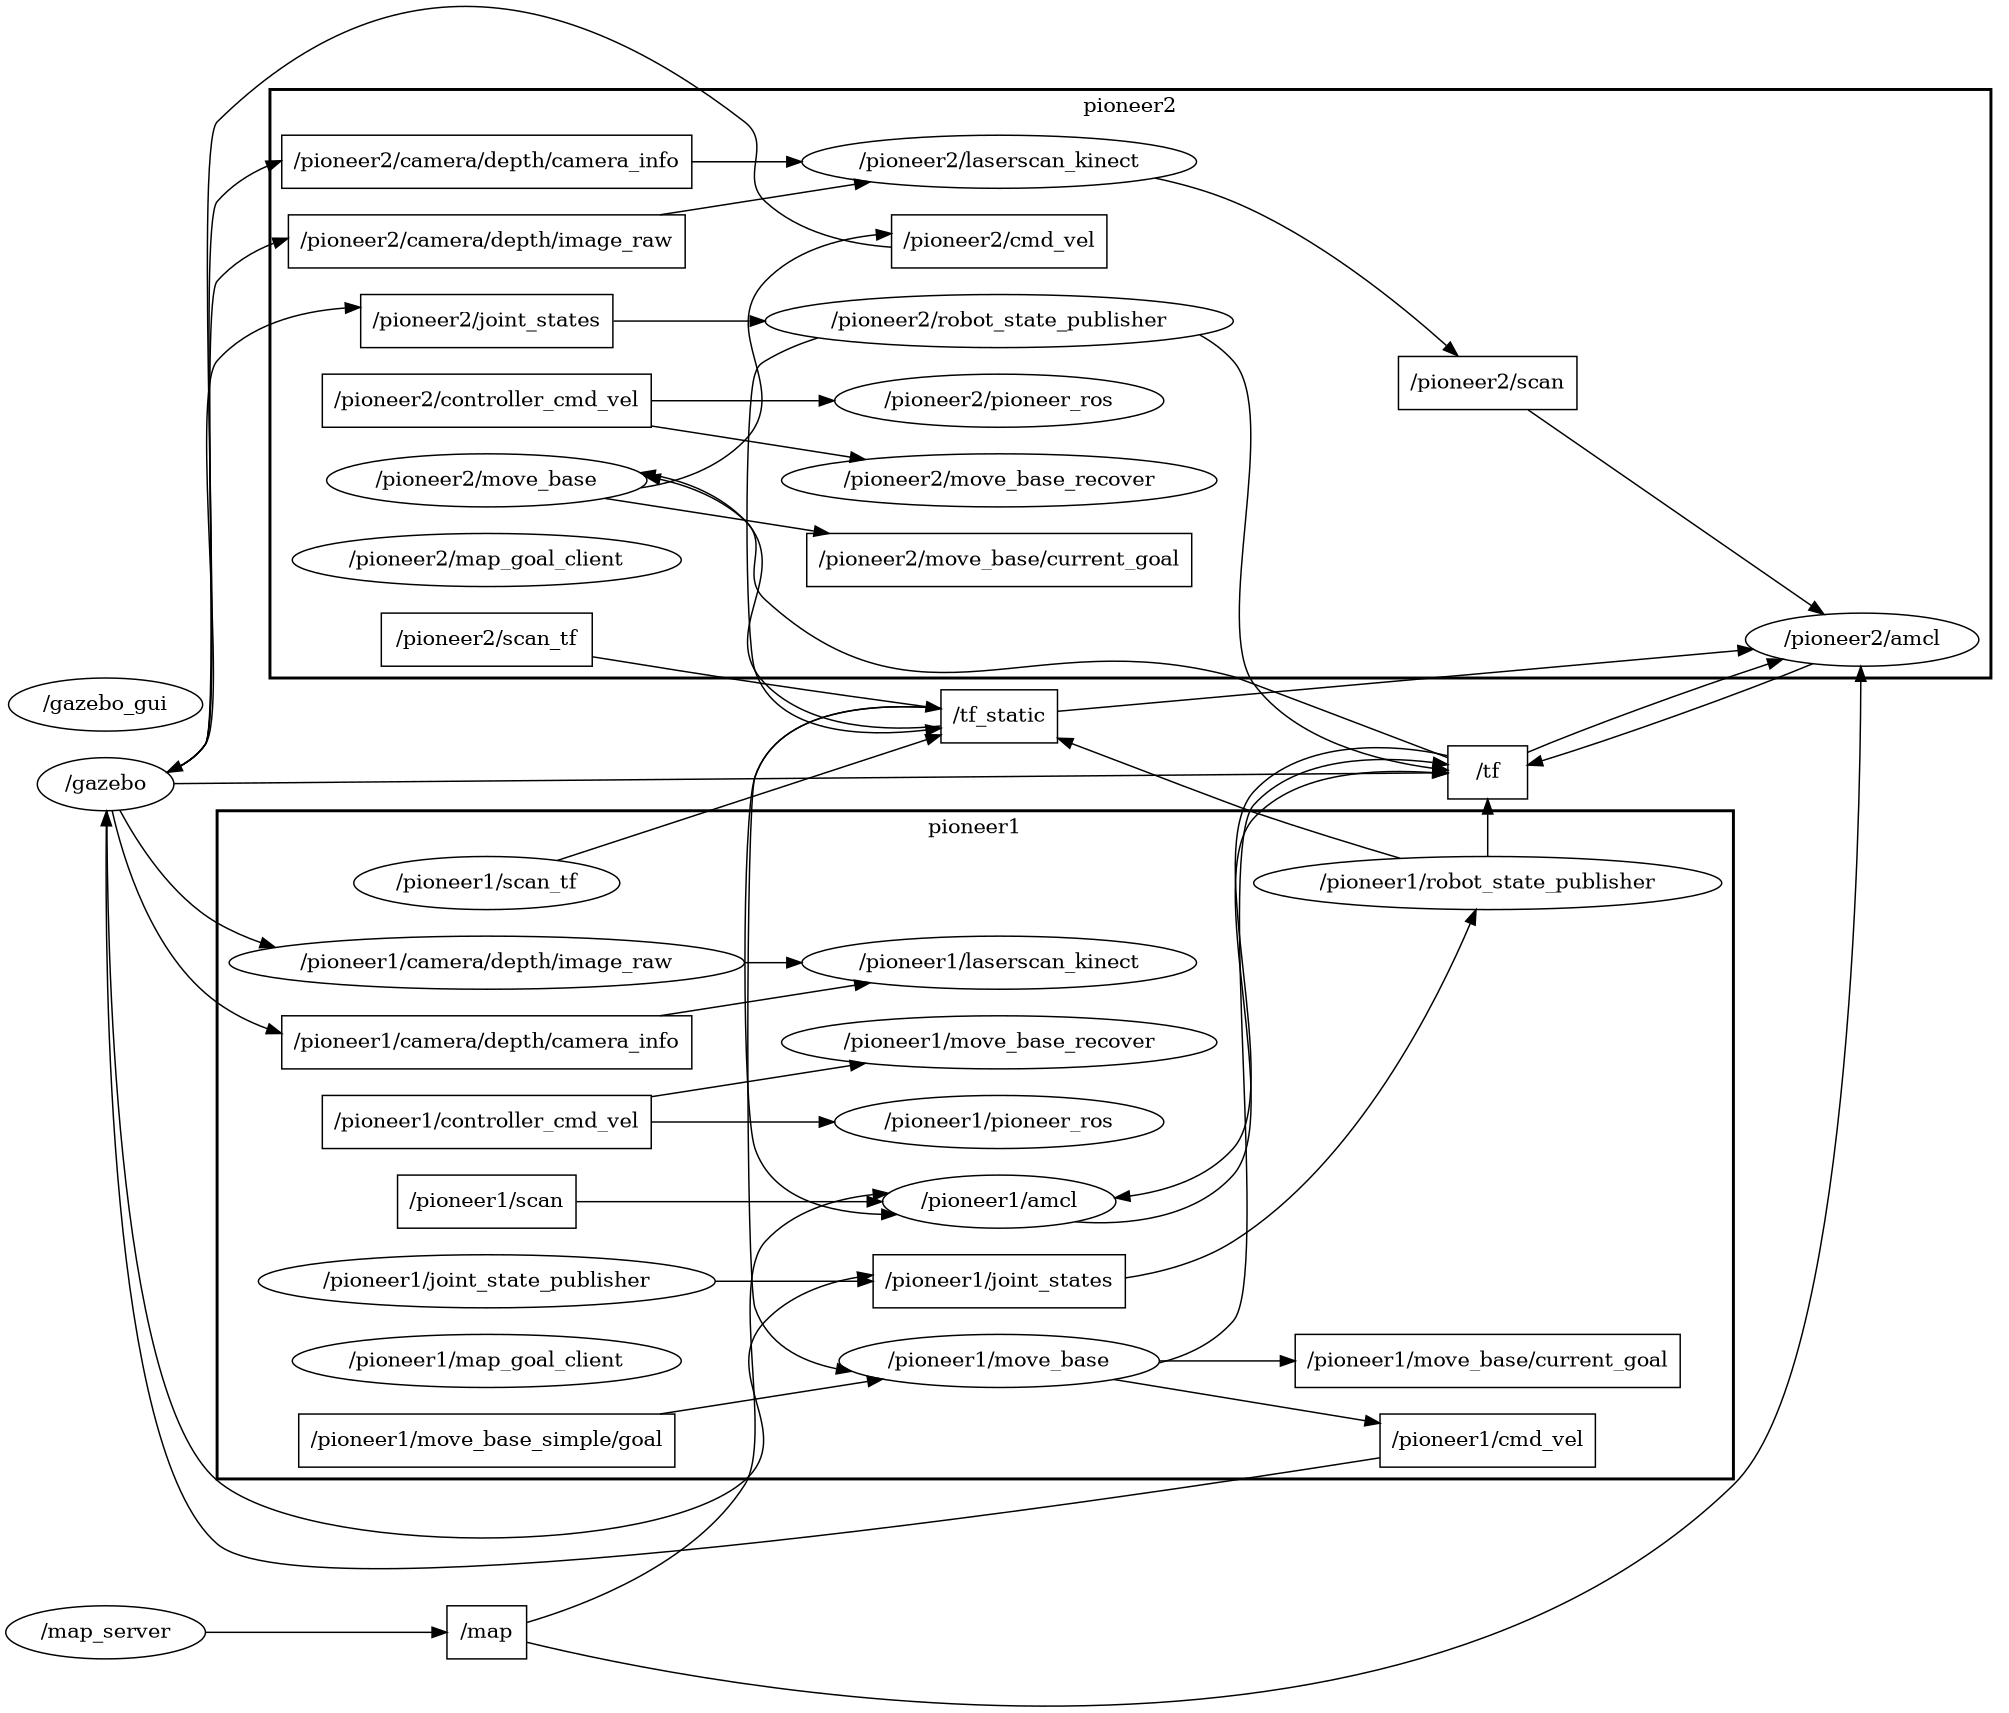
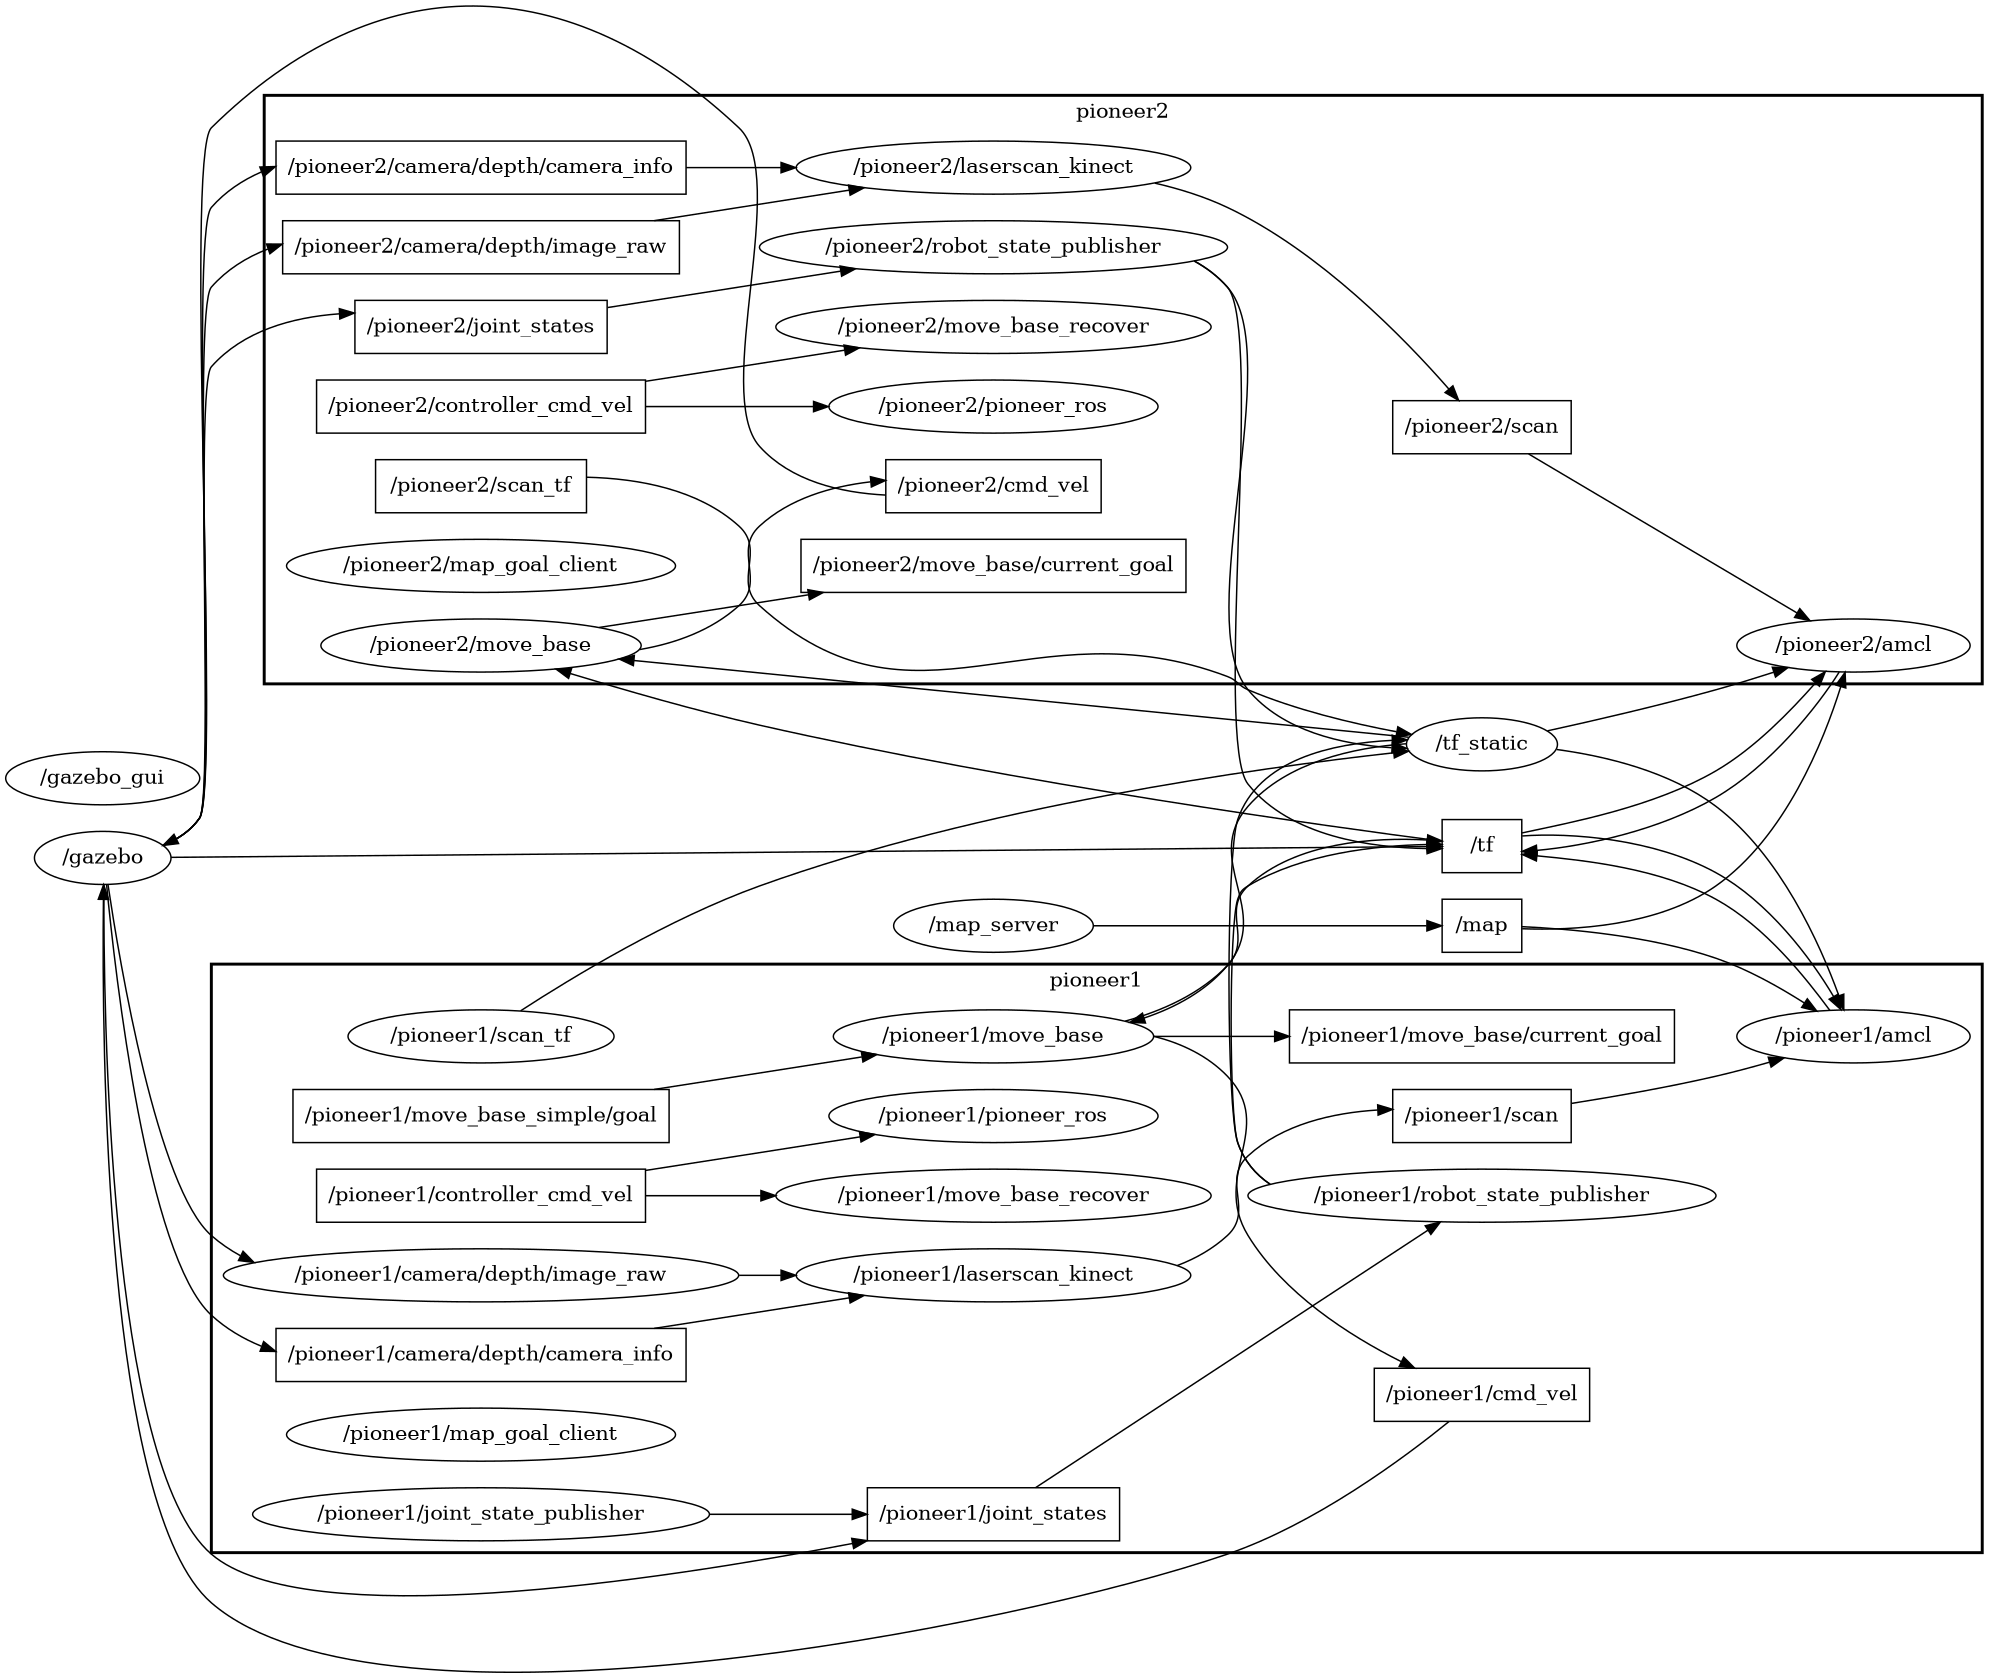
(999, 716) -> (1482, 744)
none -> (1257, 1148)
